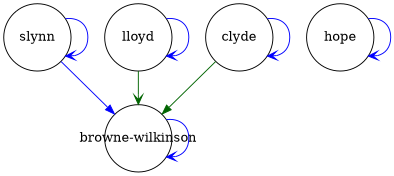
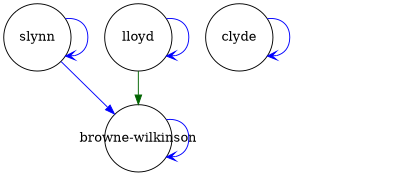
(340, 37) -> none
(138, 83) -> (138, 83)
(192, 84) -> none
